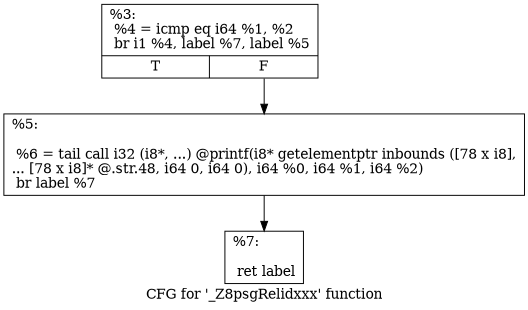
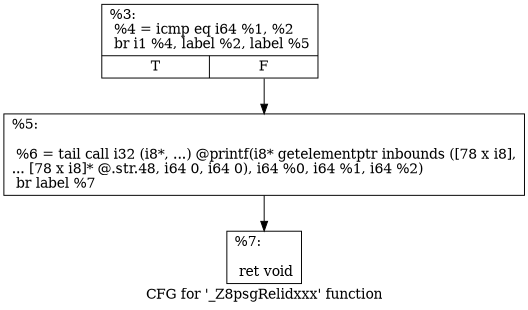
(210, 44) -> (210, 44)
(264, 272) -> (264, 272)
